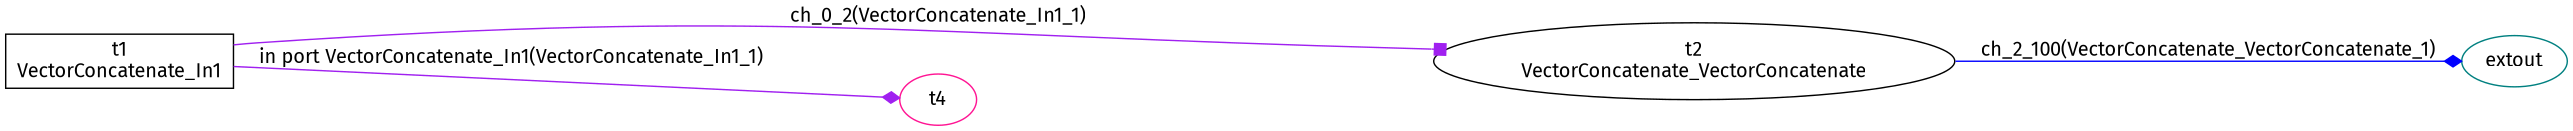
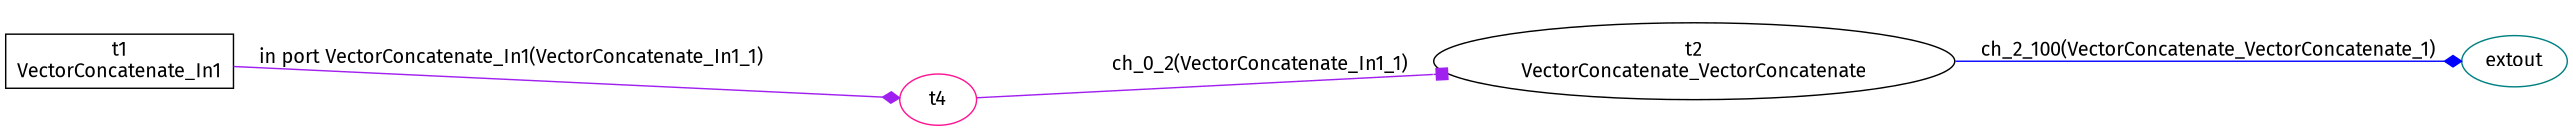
(832, 28) -> (1205, 86)
